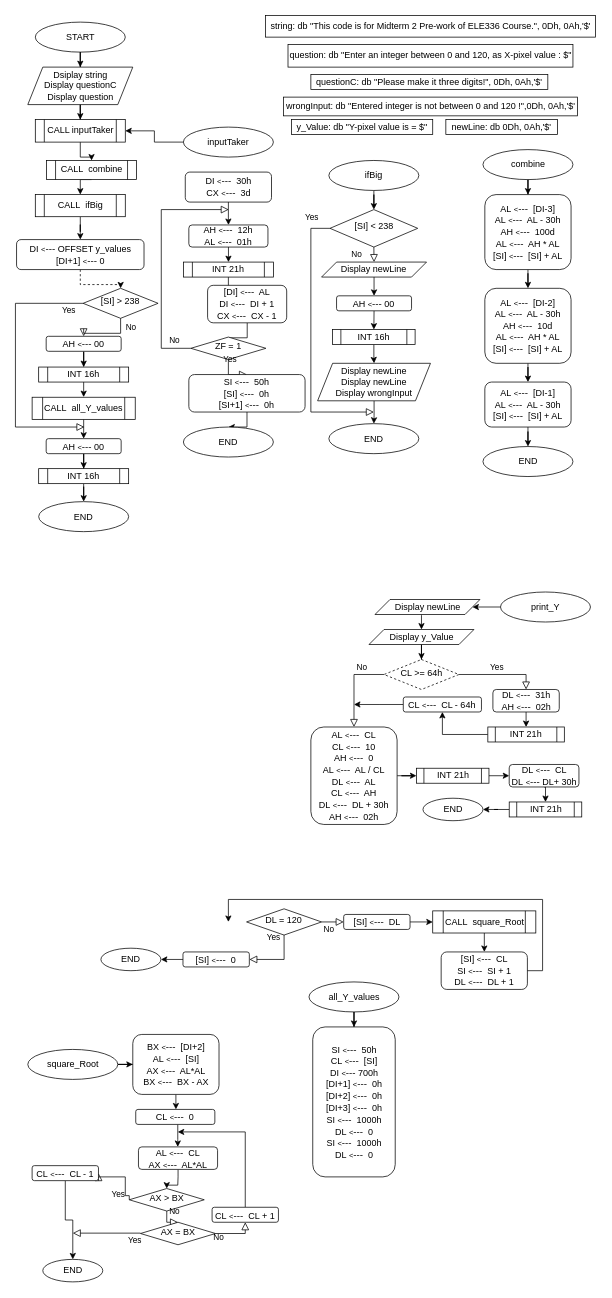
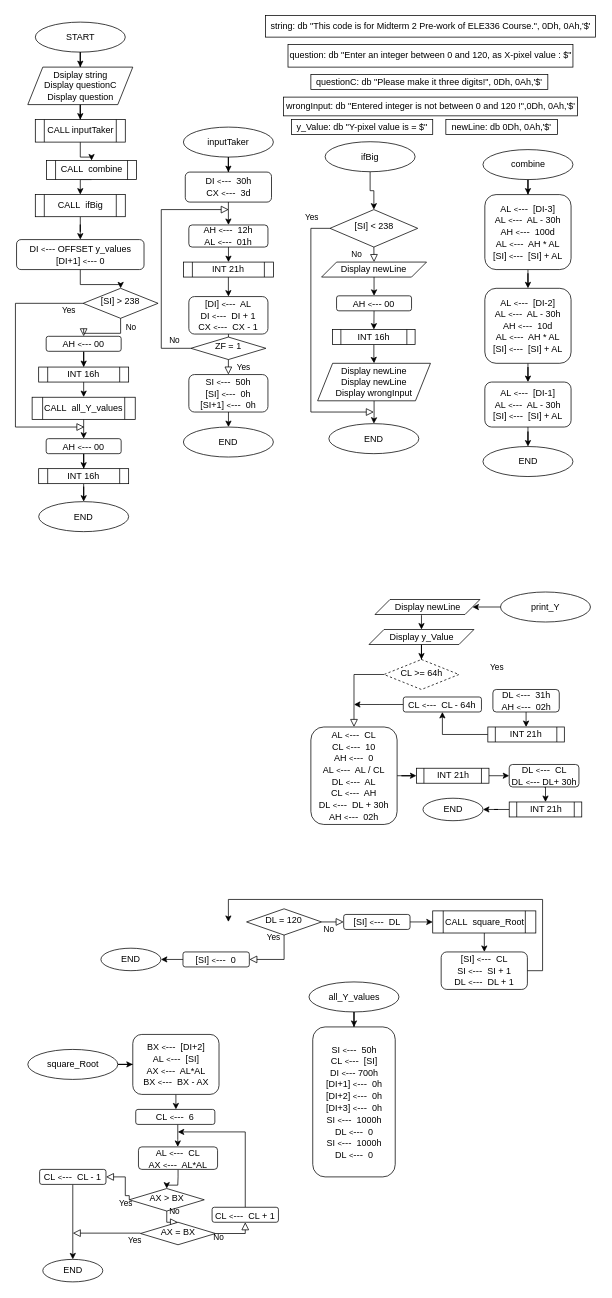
(154, 137) -> (228, 167)
(374, 176) -> (370, 157)
(92, 285) -> (92, 285)
(247, 304) -> (228, 315)
(247, 393) -> (228, 393)
(496, 675) -> none
(175, 1117) -> (175, 1117)
(65, 1173) -> (73, 1177)
